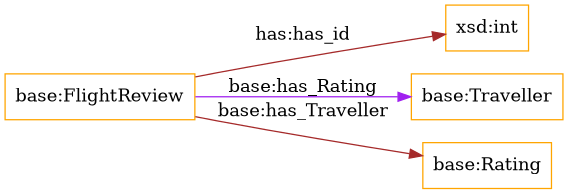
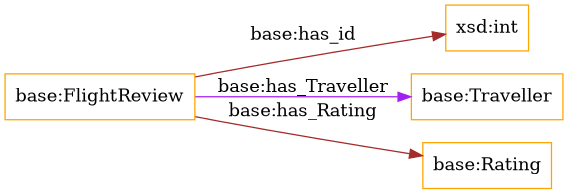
(303, 35) -> (303, 35)
(303, 87) -> (303, 87)
(303, 111) -> (303, 111)
